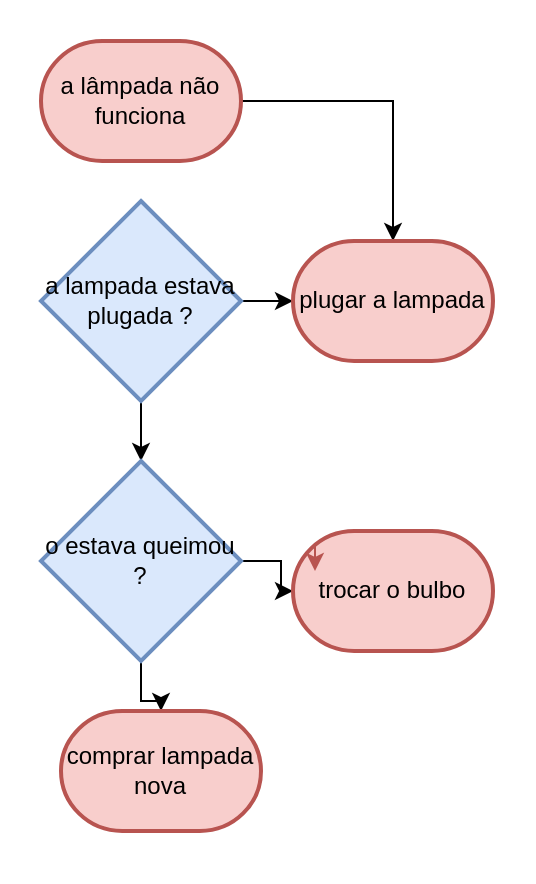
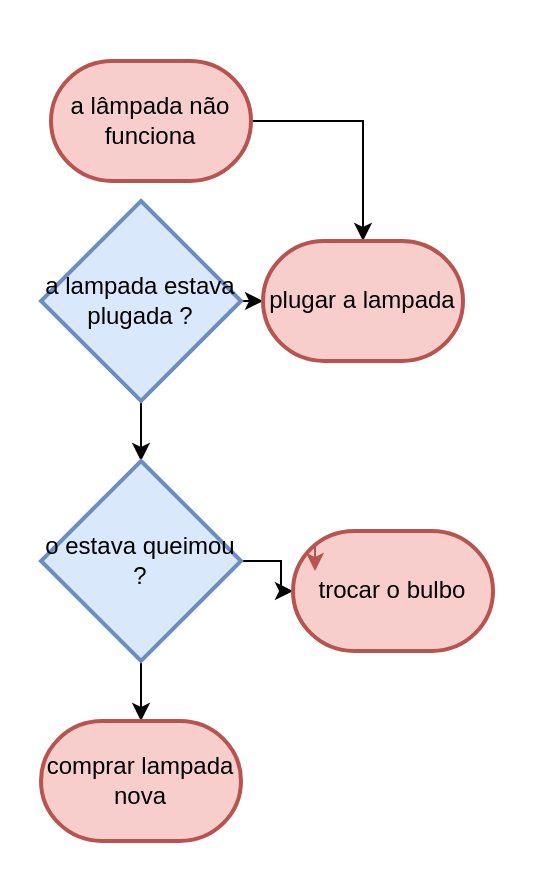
(141, 101) -> (151, 121)
(393, 301) -> (363, 301)
(161, 771) -> (141, 781)
